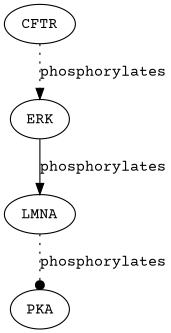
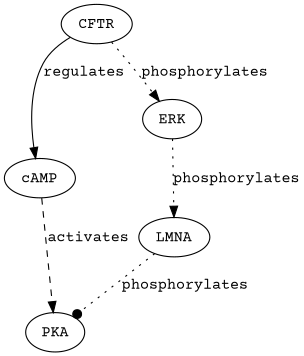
(40, 161) -> (173, 172)
none -> (40, 178)
